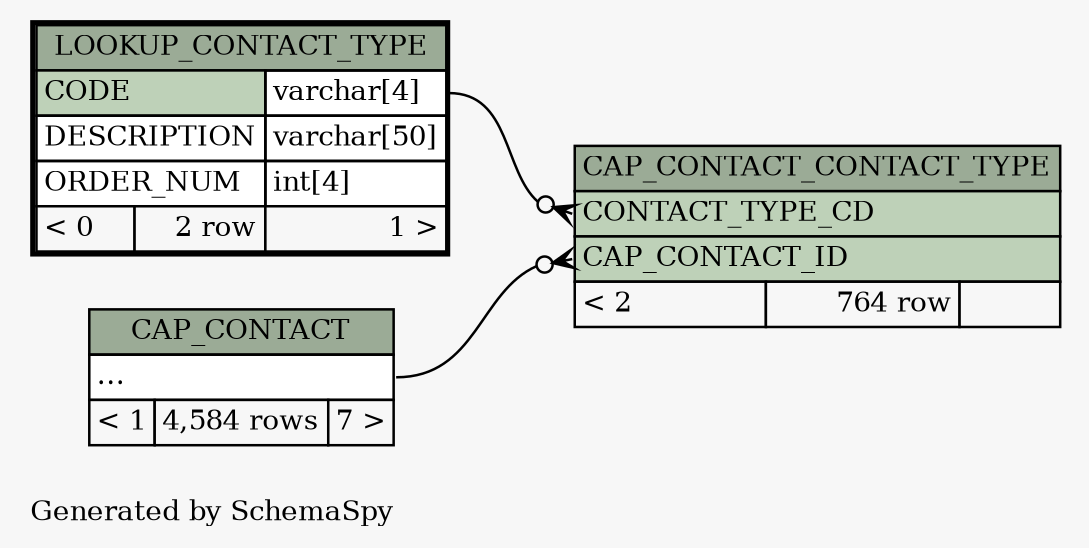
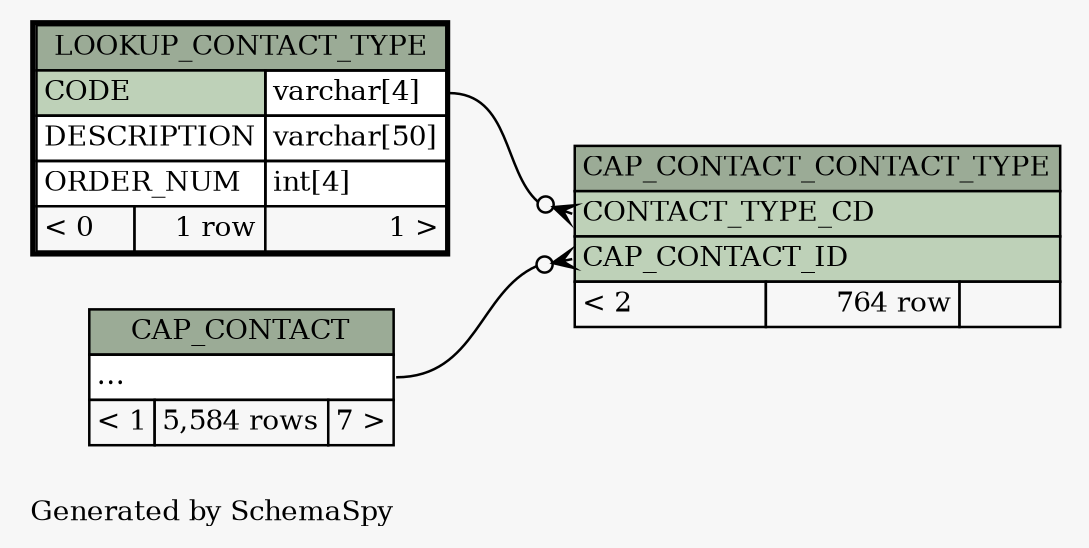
(216, 228) -> (216, 228)
(241, 421) -> (241, 421)
